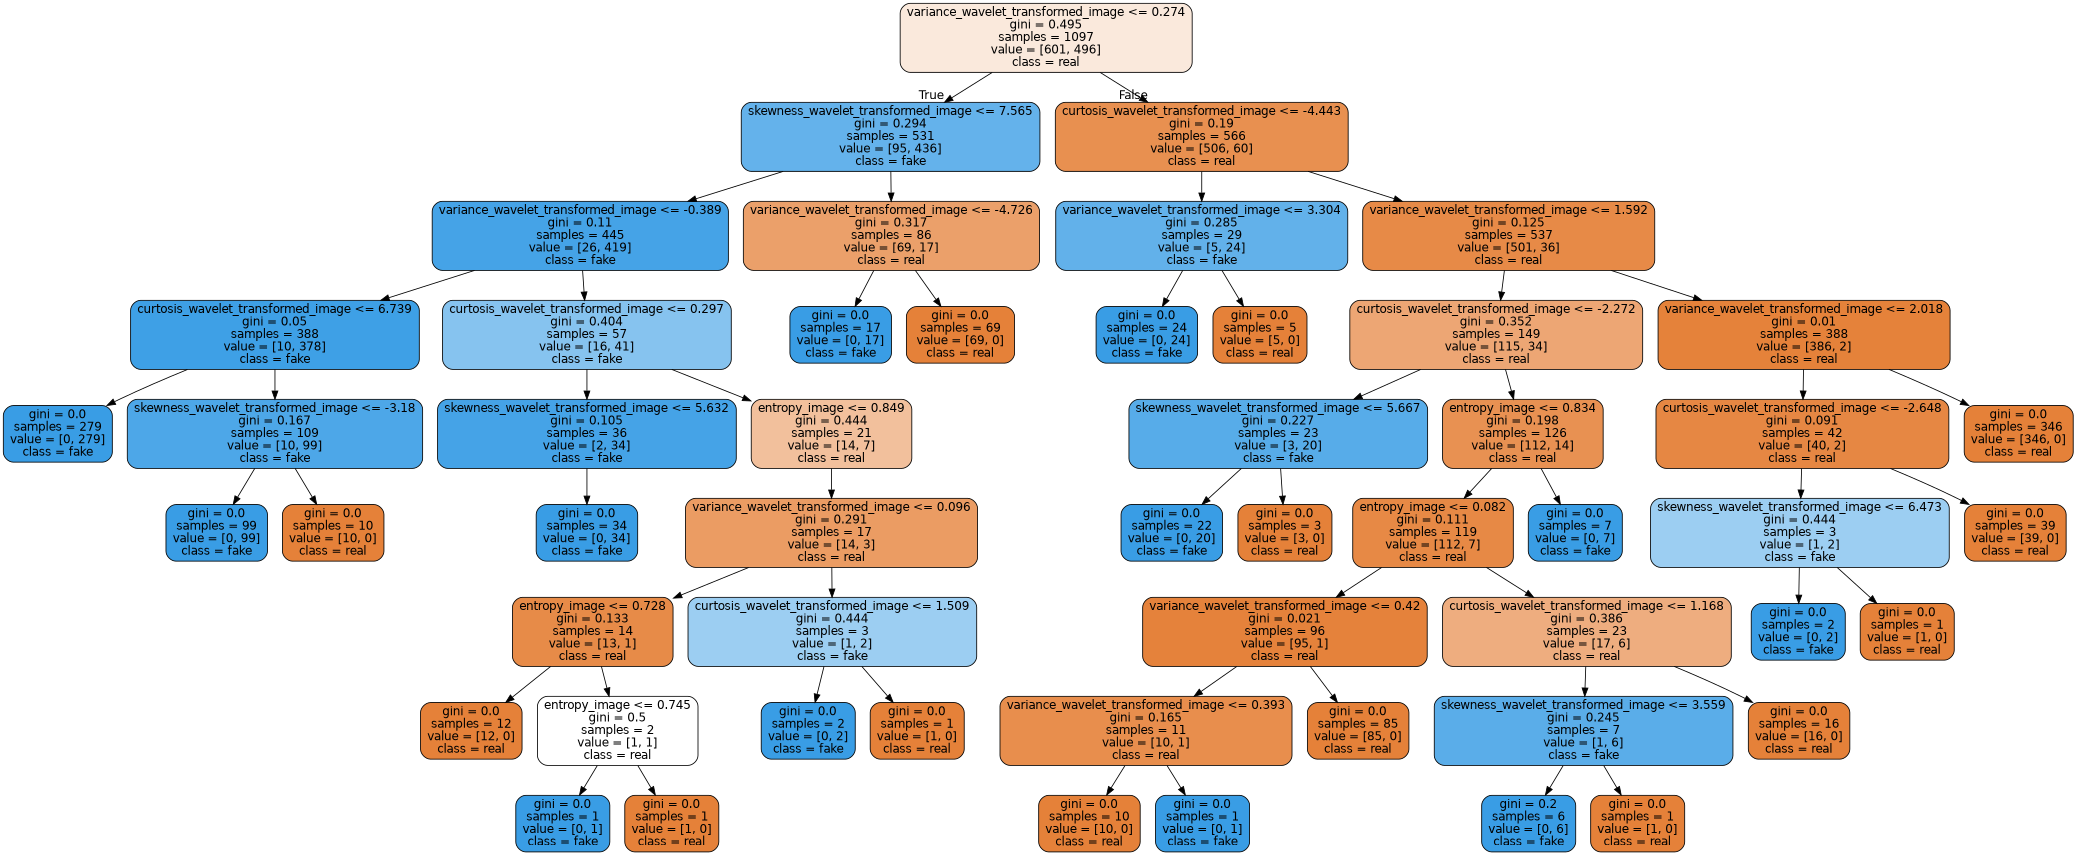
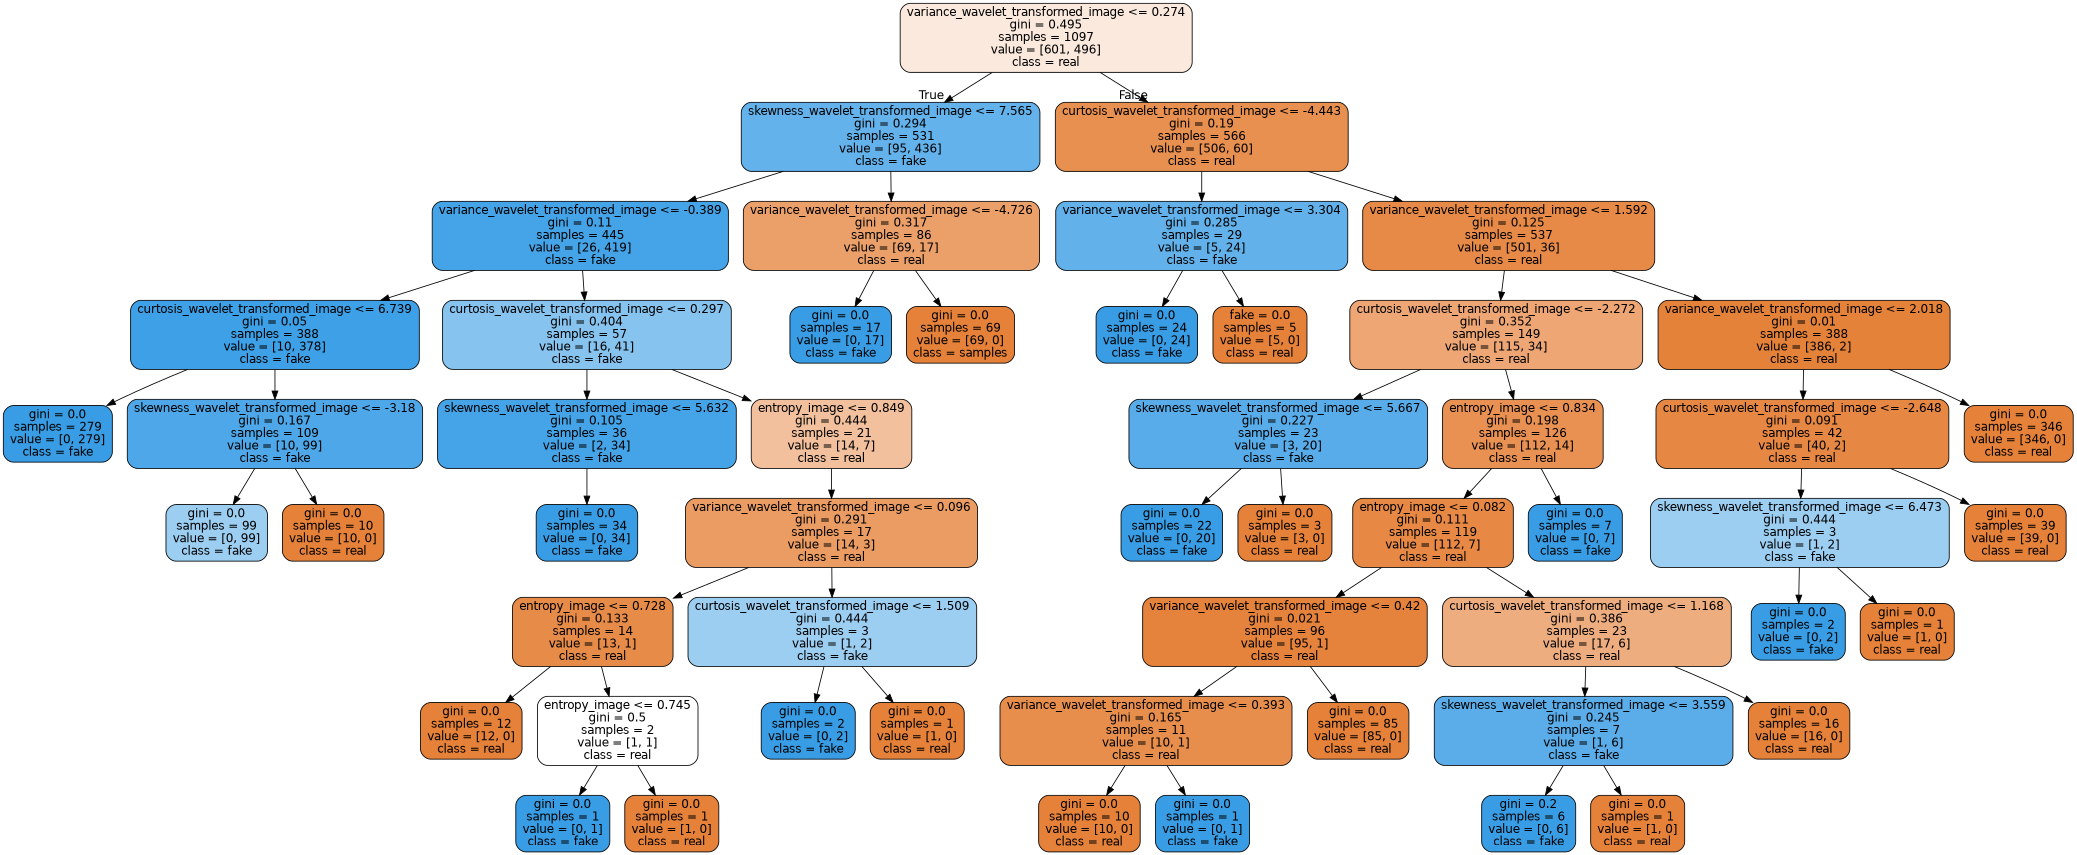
(960, 335) -> (960, 335)
(1260, 335) -> (1260, 335)
(217, 533) -> (217, 533)
